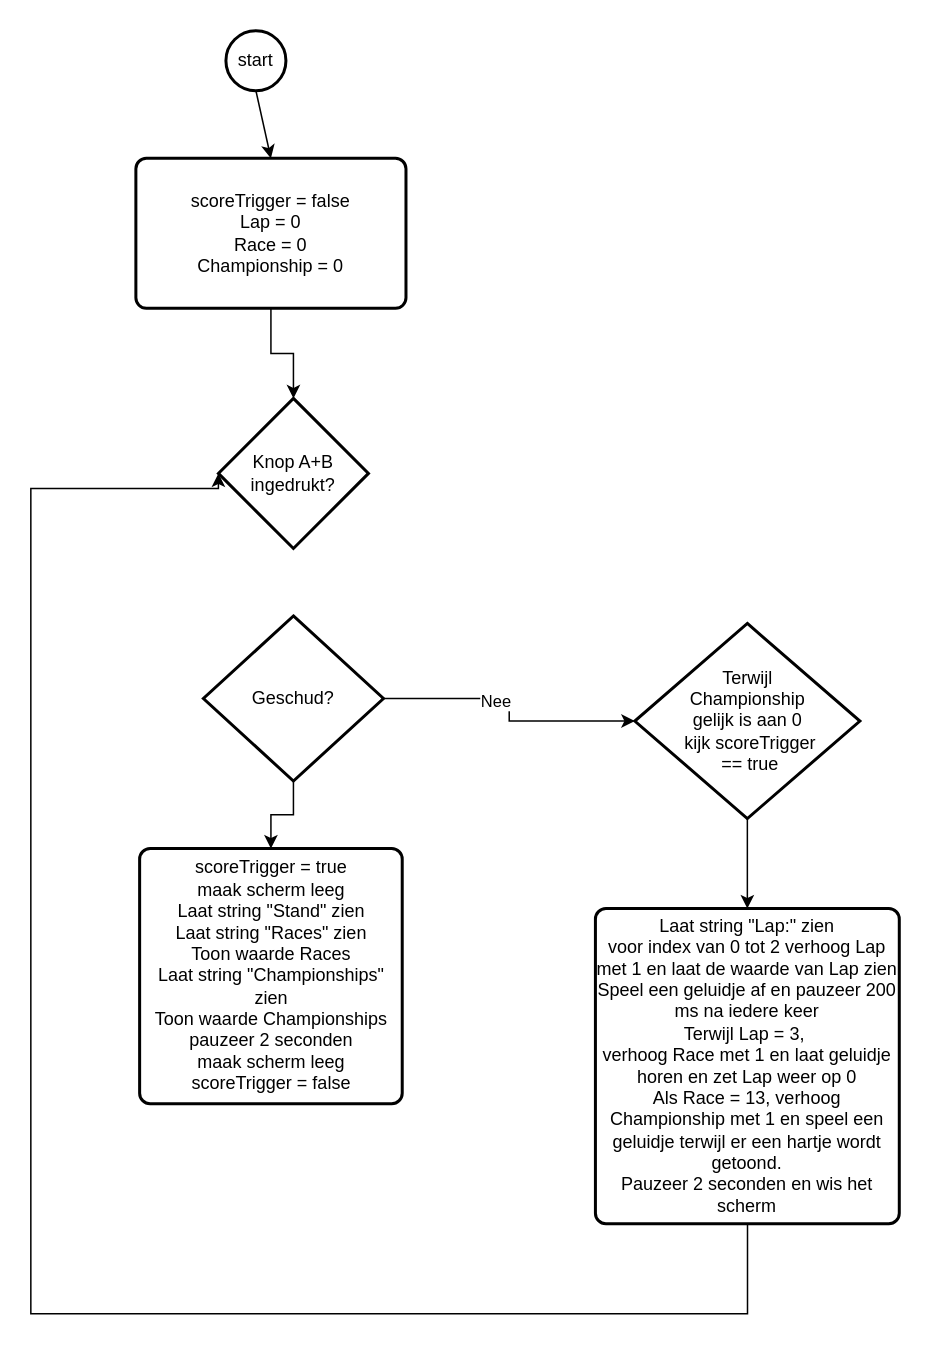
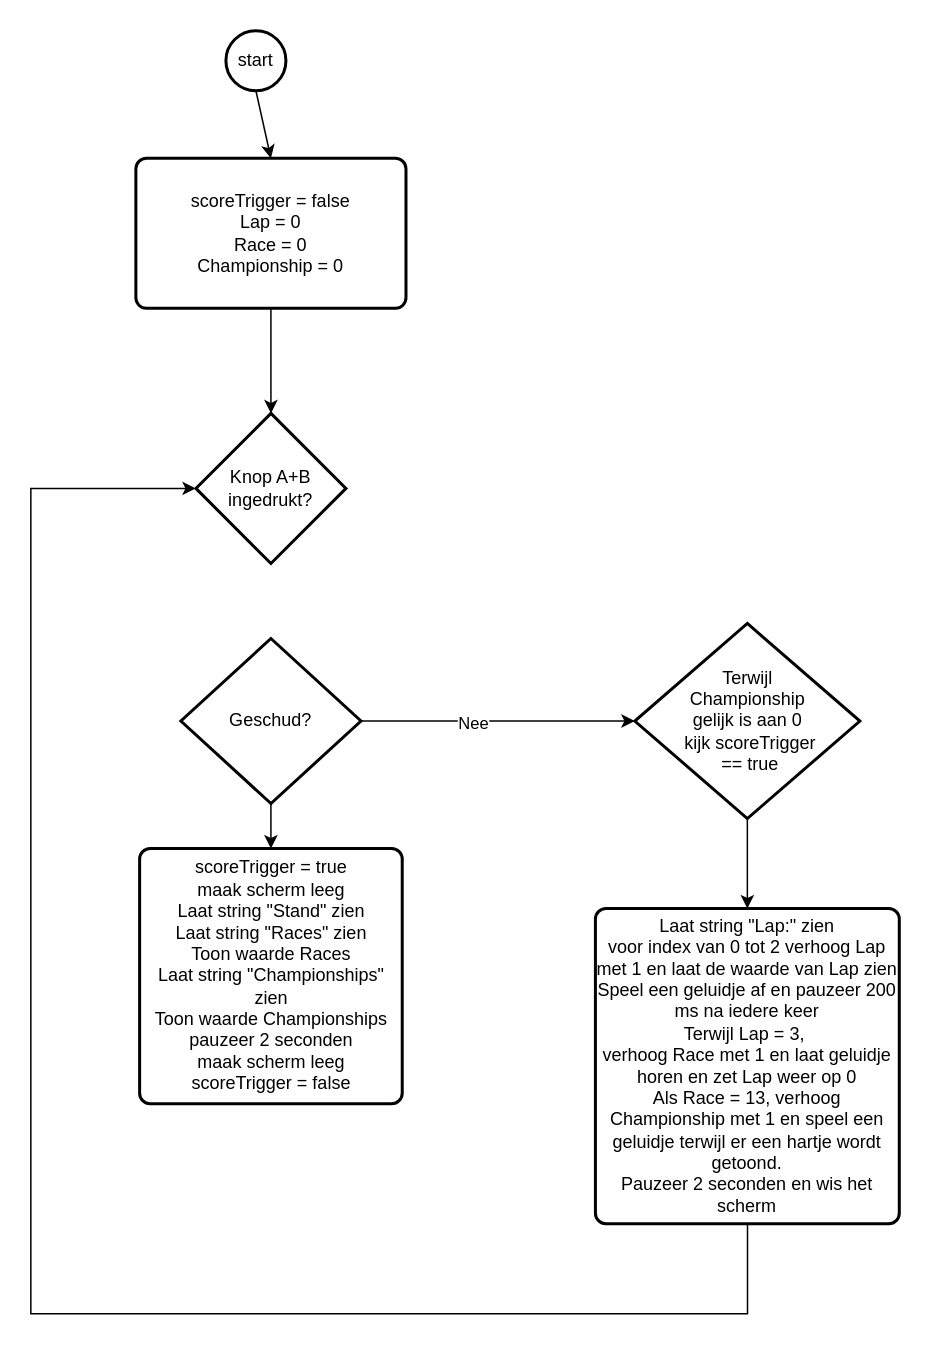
(293, 473) -> (271, 488)
(293, 698) -> (271, 721)
